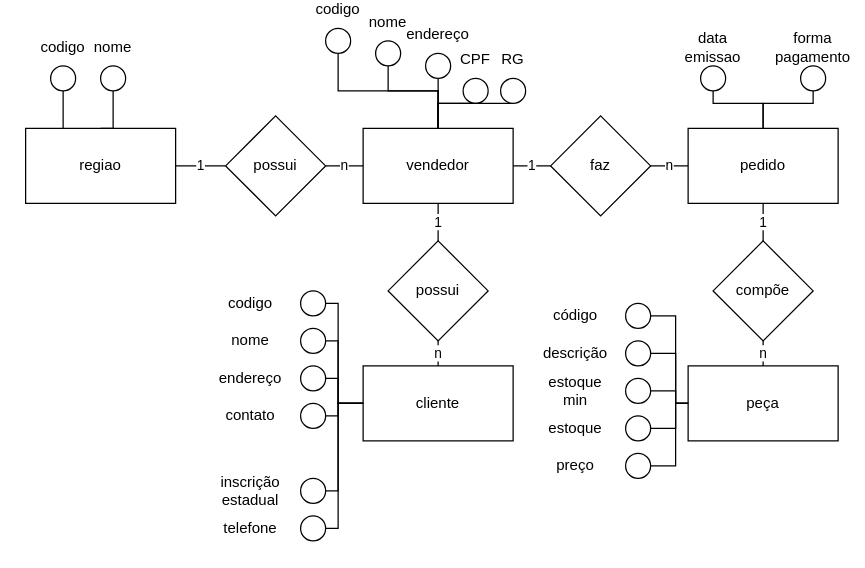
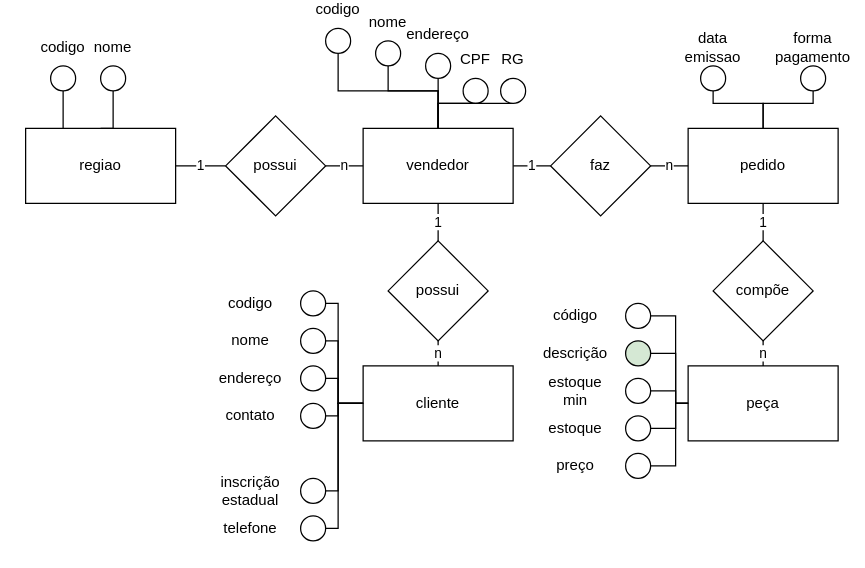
(638, 353) -> (638, 353)
